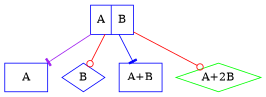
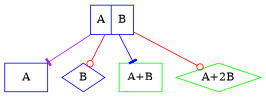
(141, 77) -> (141, 77)
